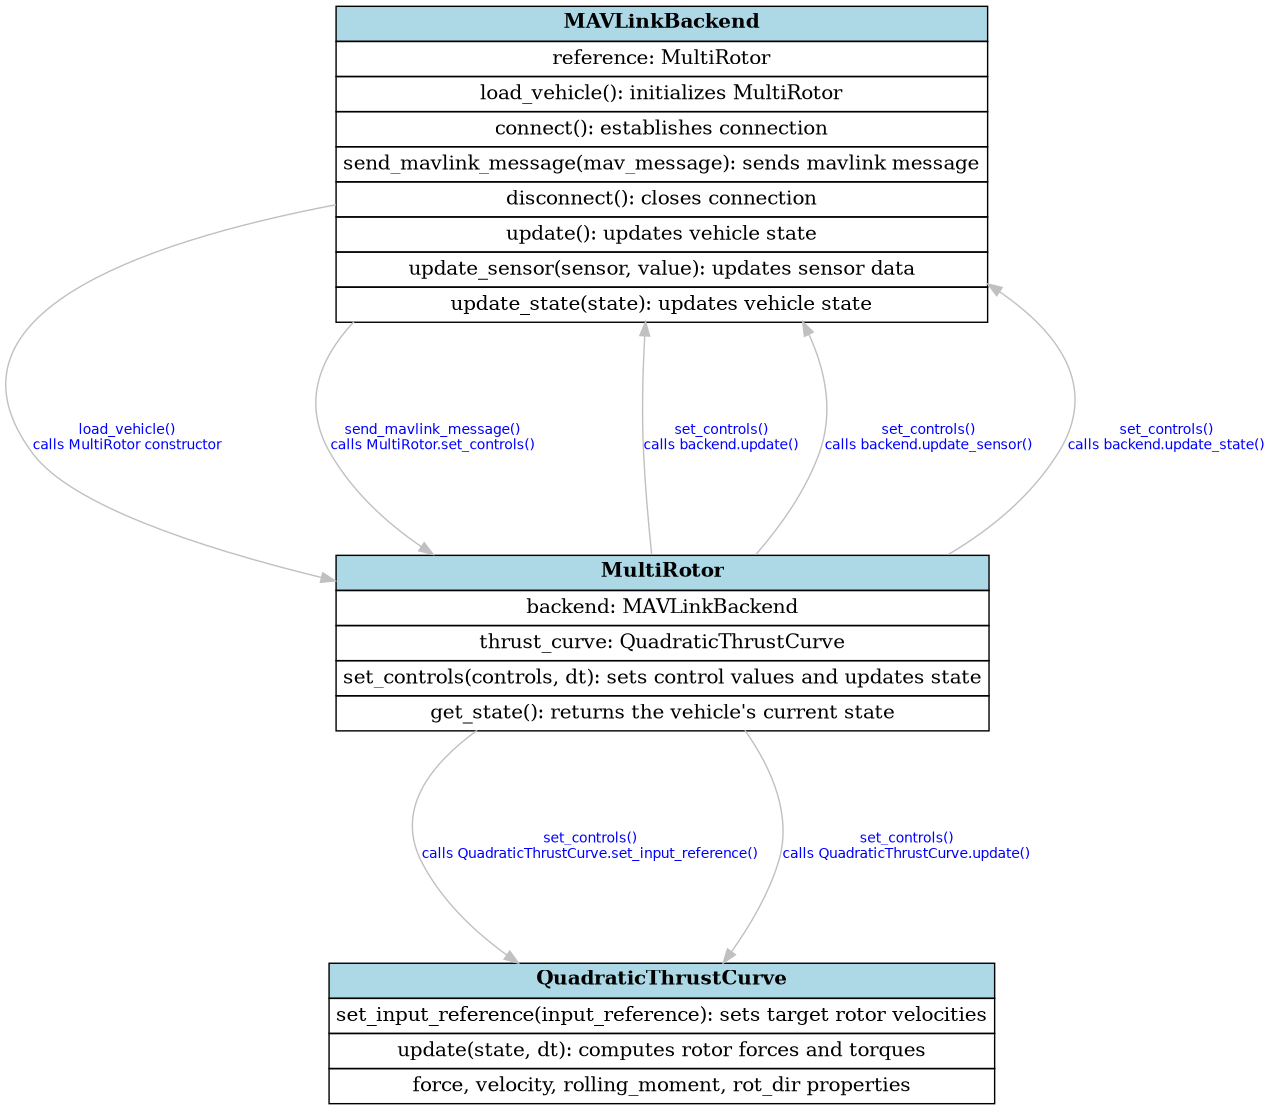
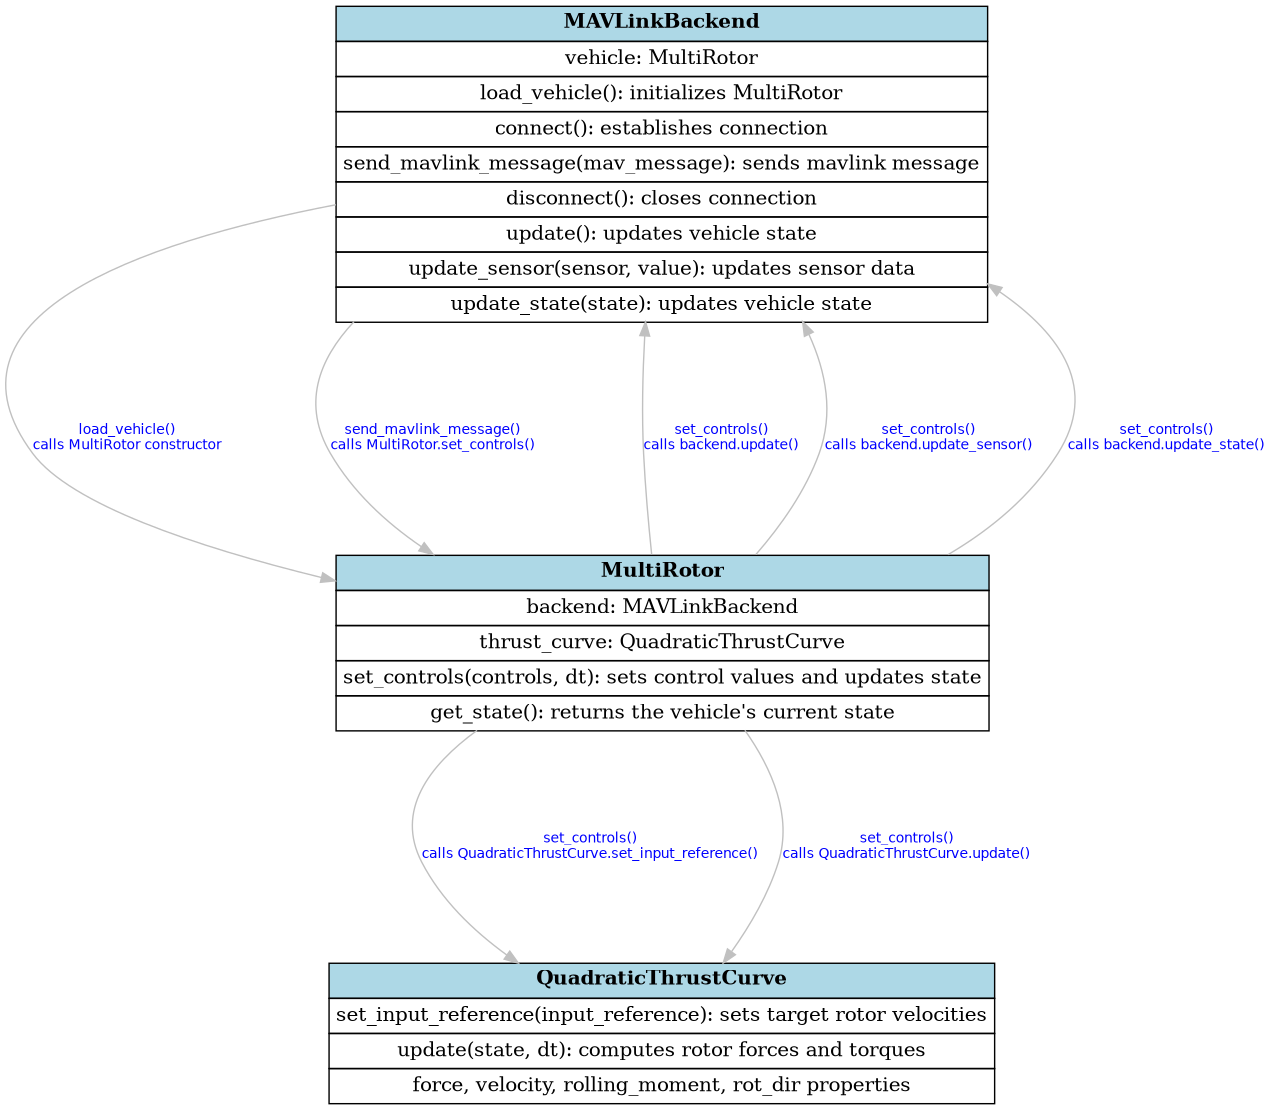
(662, 58) -> (662, 58)
